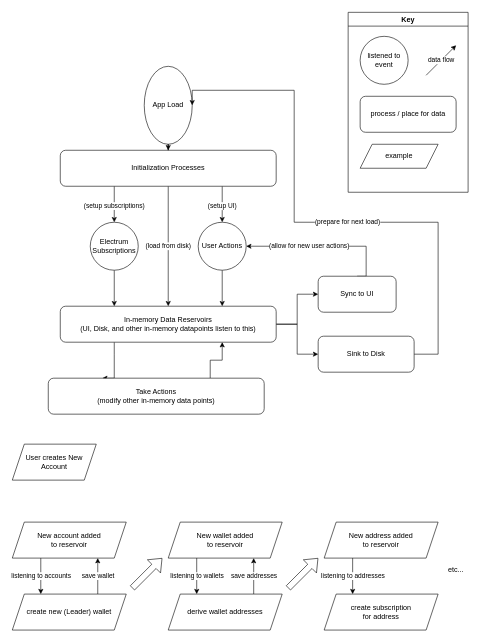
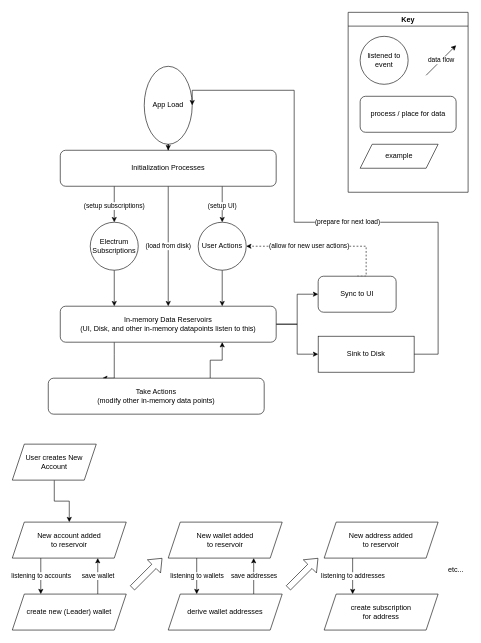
(366, 254) -> (366, 254)
(366, 354) -> (366, 354)
none -> (54, 500)
